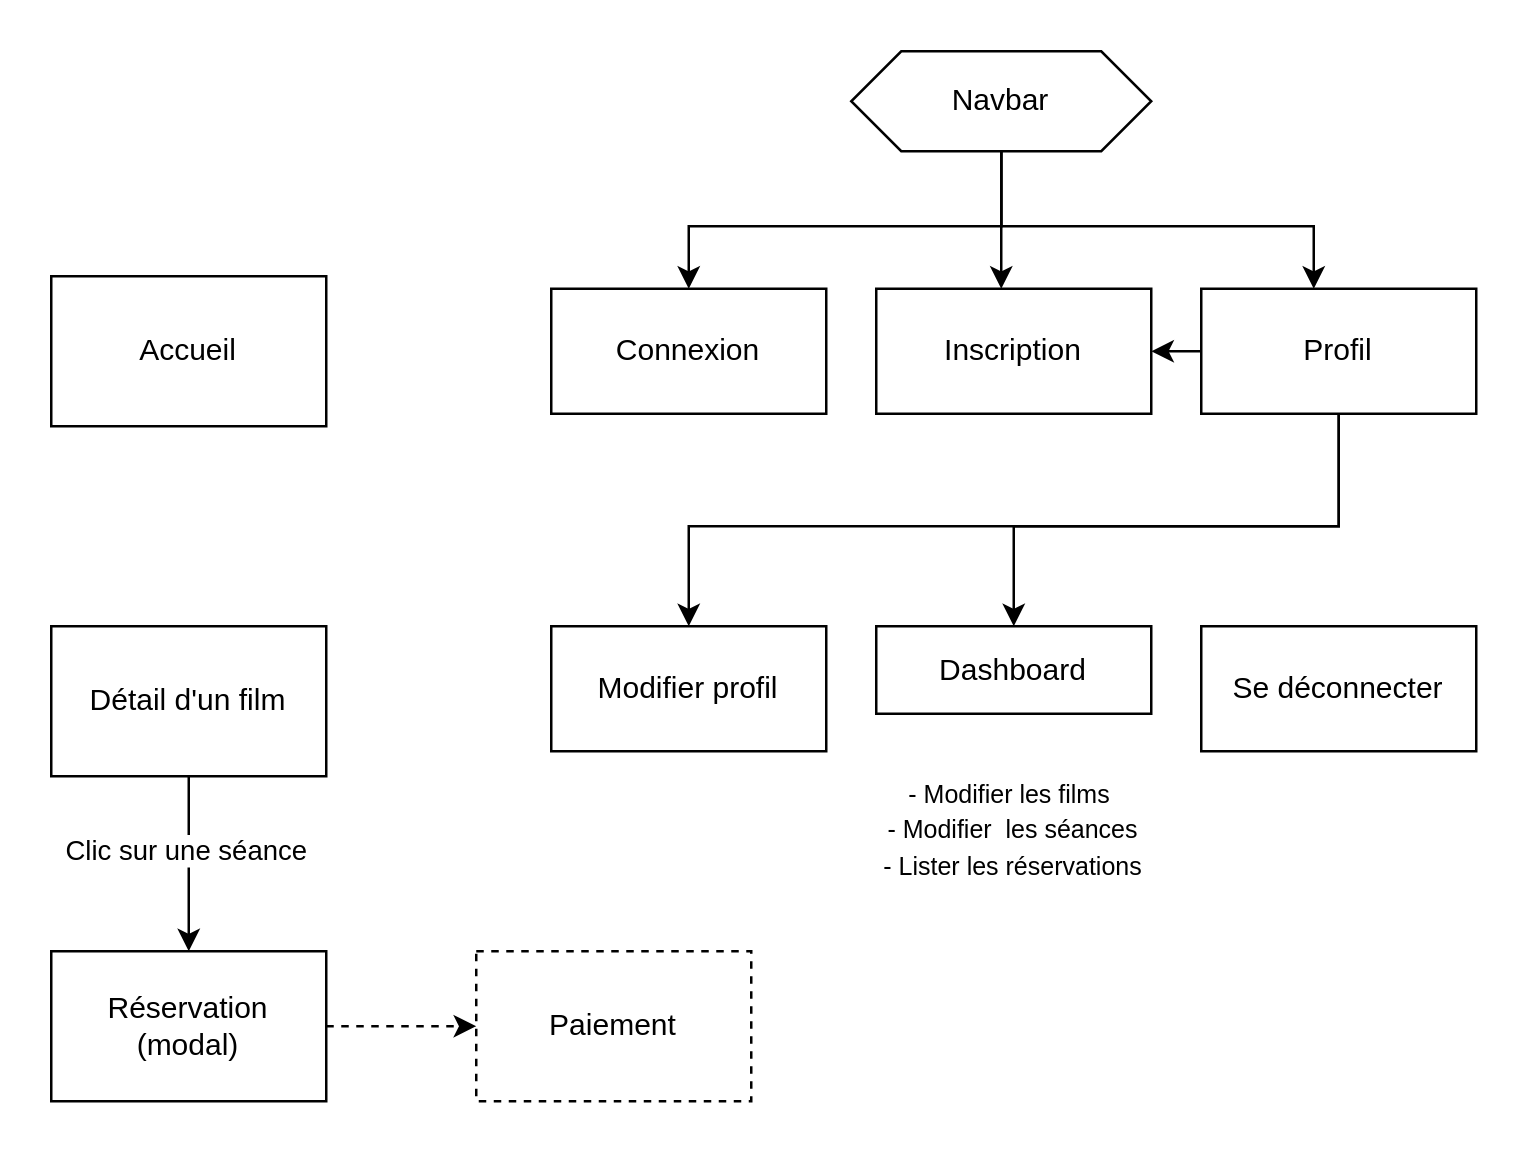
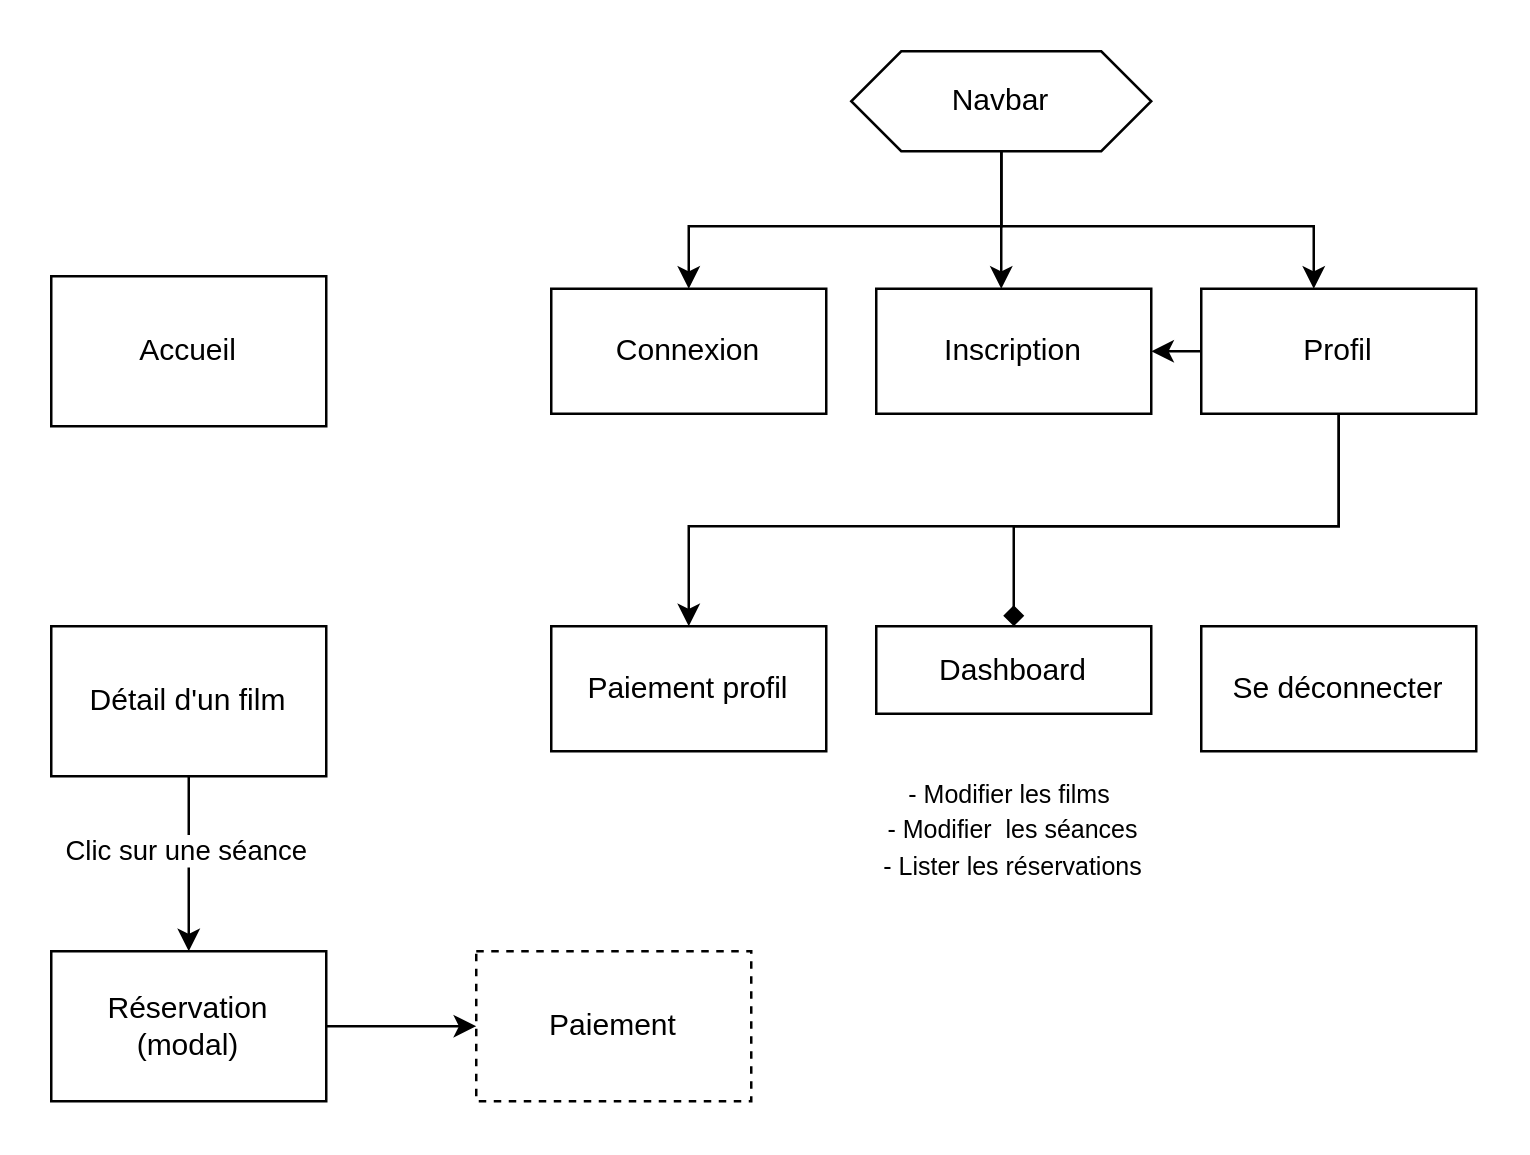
(1014, 607) -> (1014, 606)
(689, 689) -> (689, 689)
(396, 1026) -> (396, 1026)
